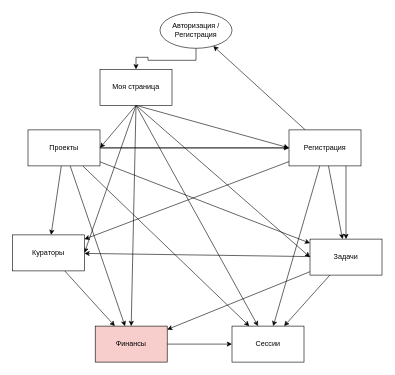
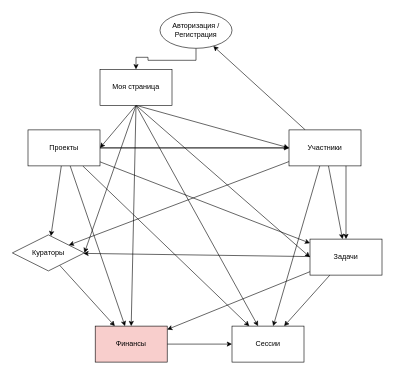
(325, 148) -> (325, 148)
(48, 253) -> (48, 253)
